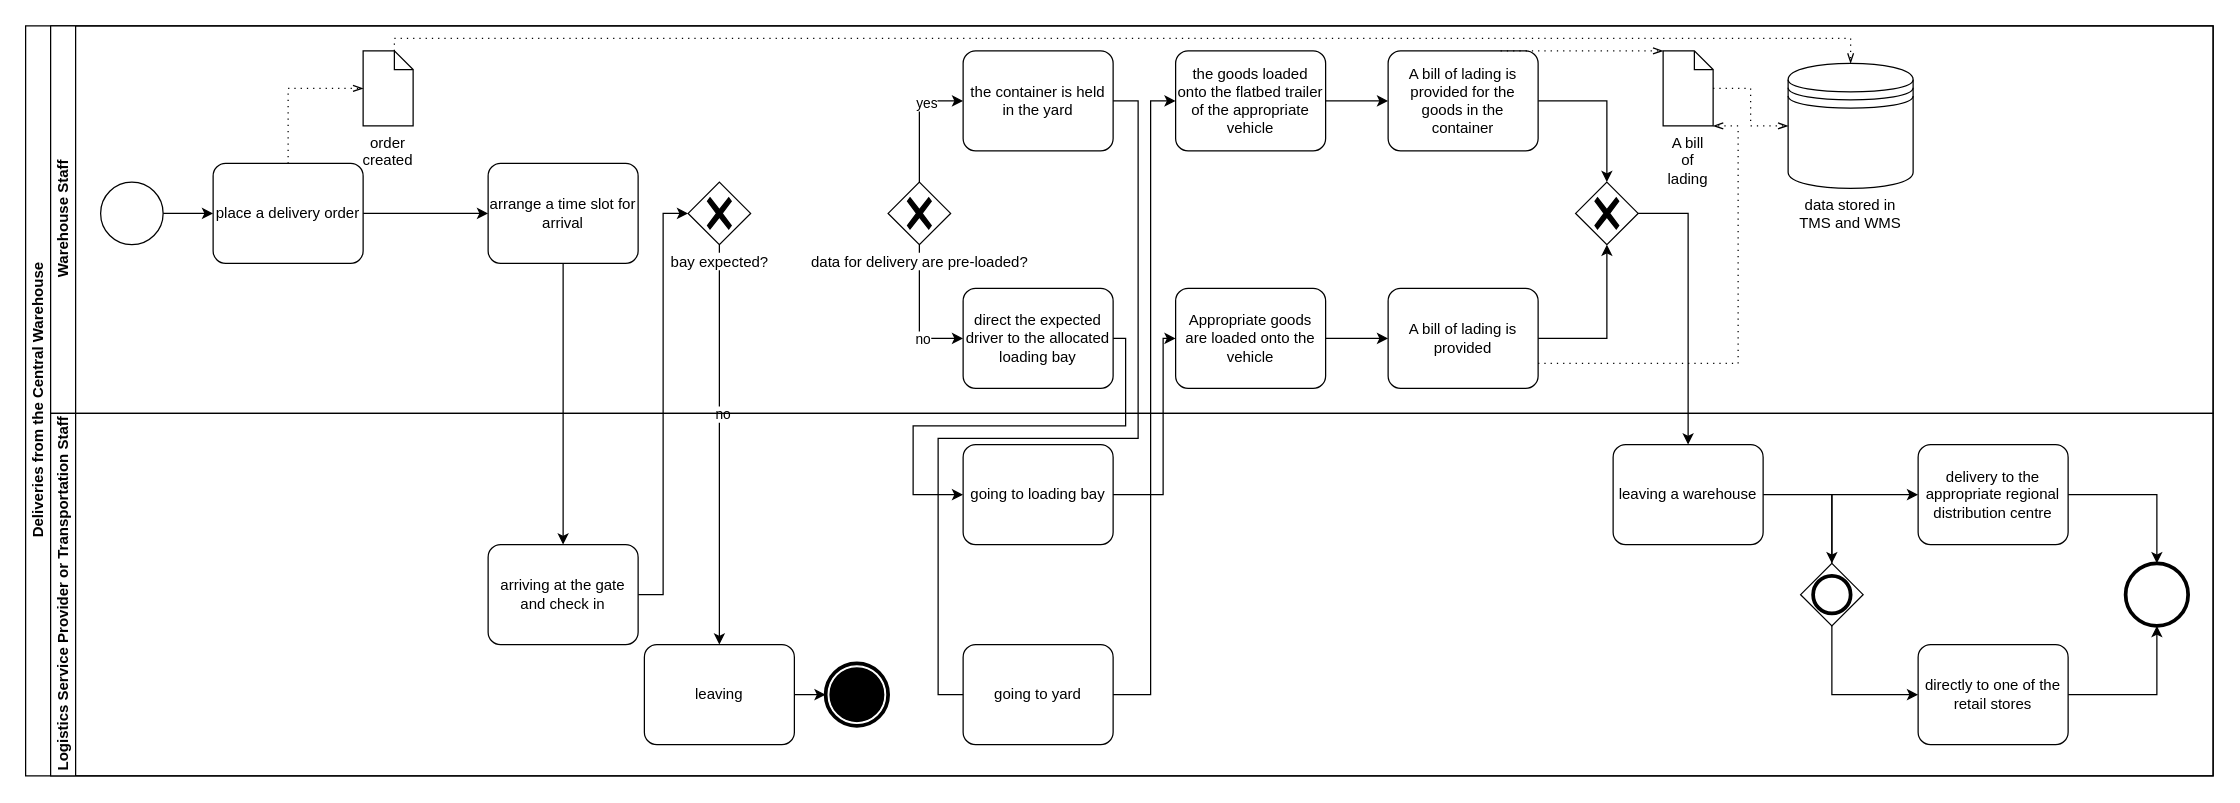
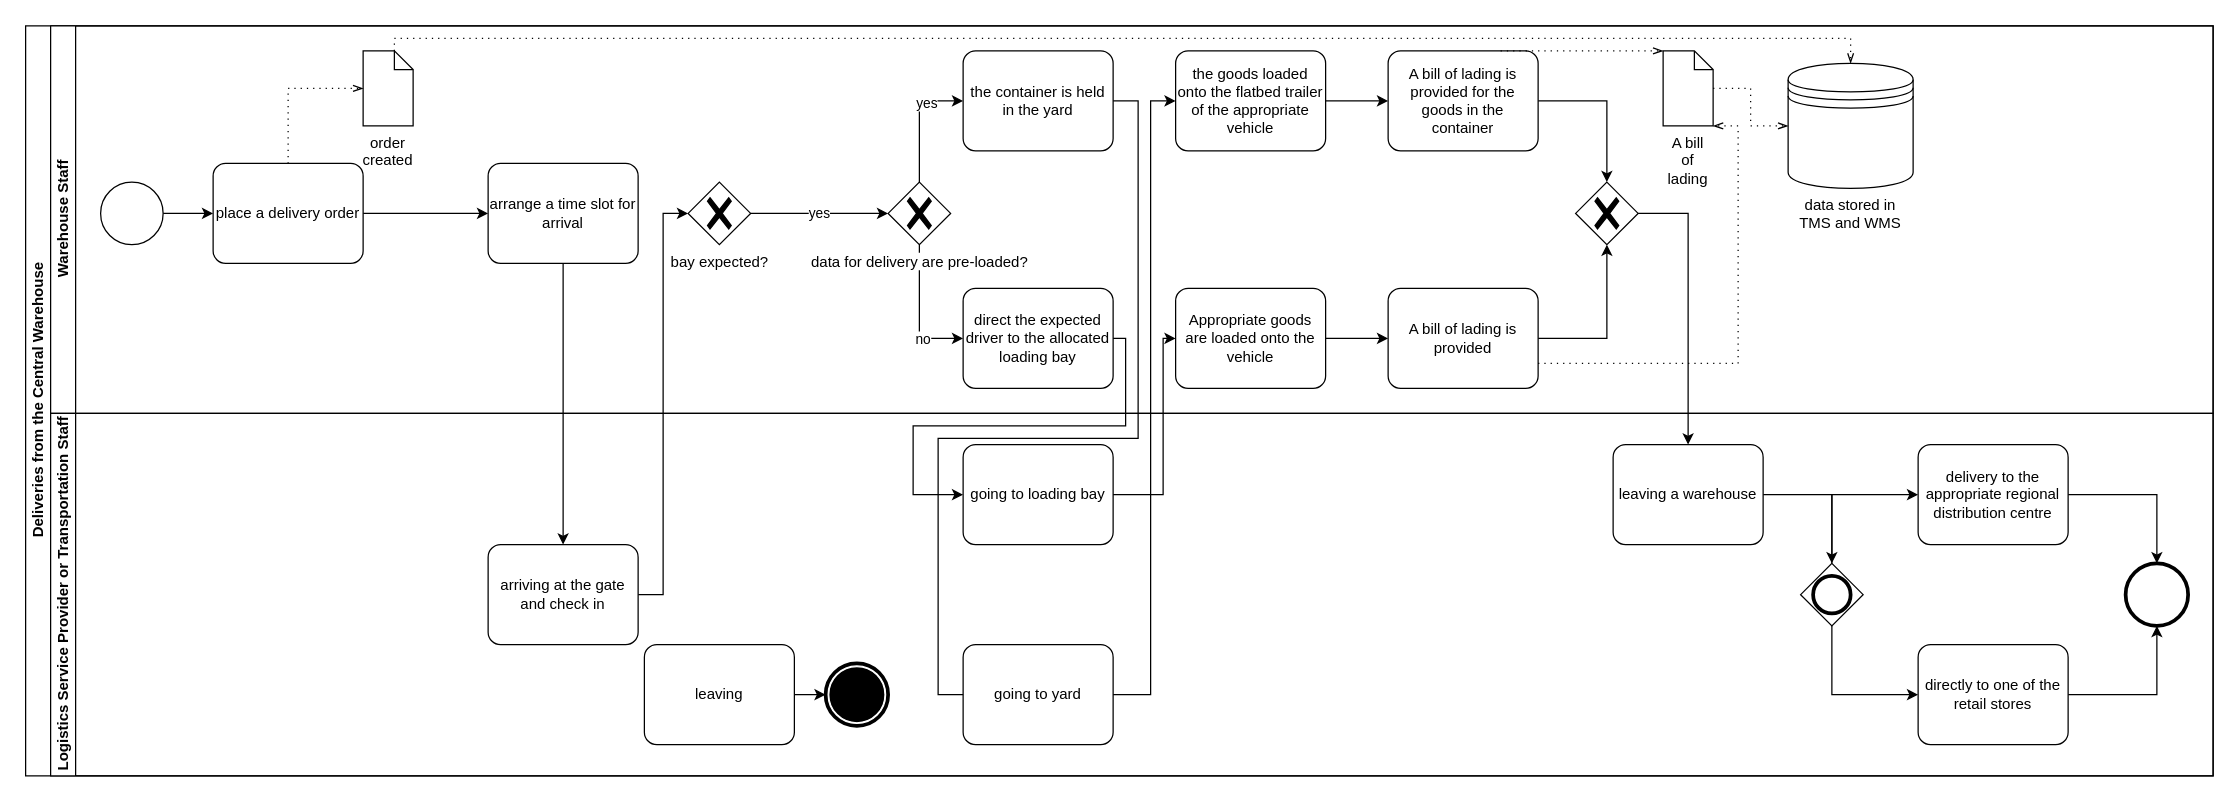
none -> (815, 213)
(719, 452) -> none
